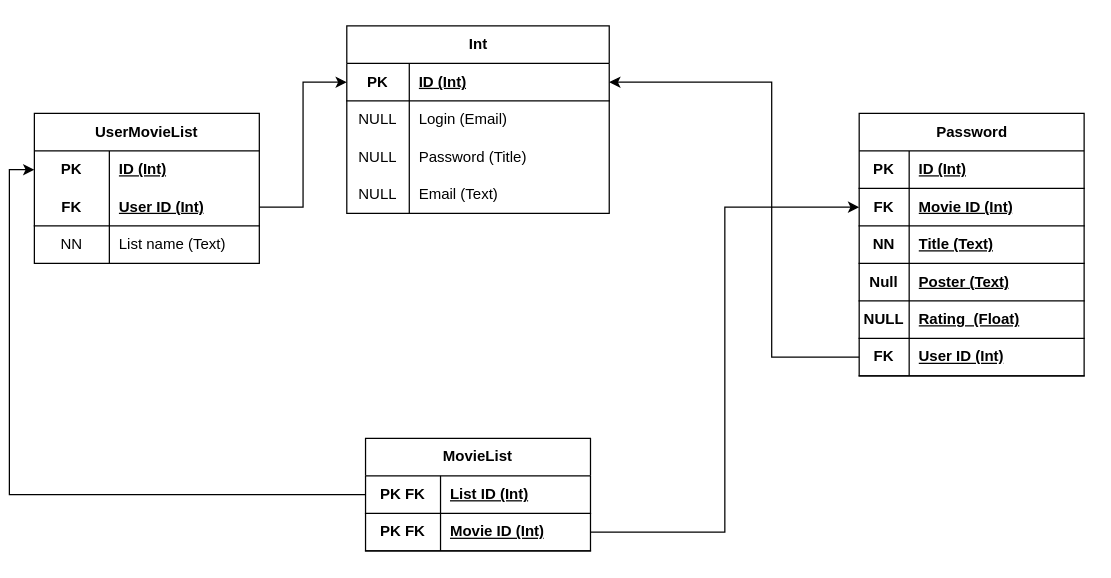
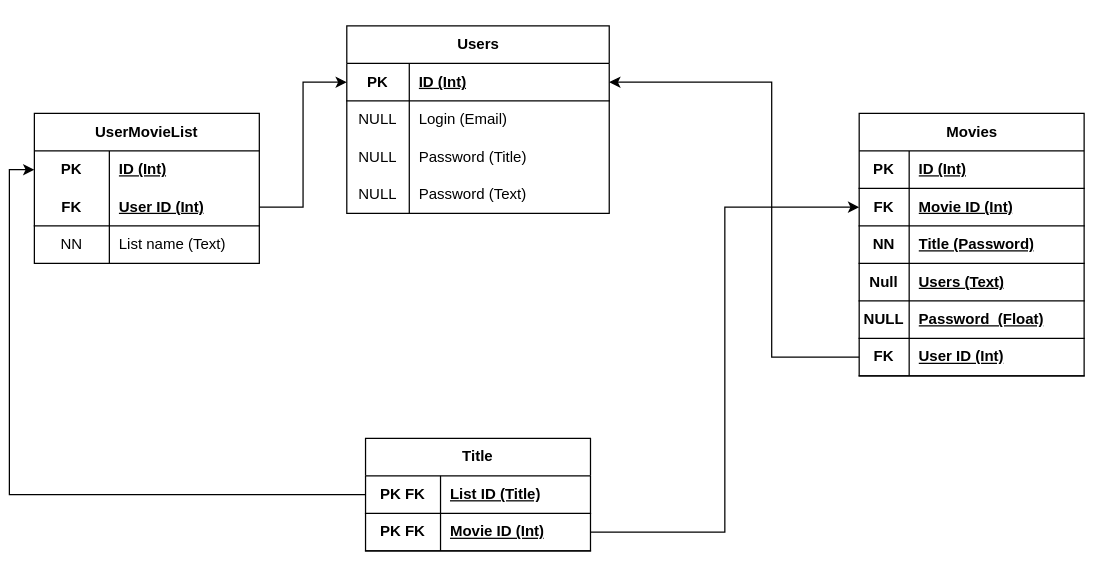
(479, 44) -> (479, 44)
(973, 132) -> (973, 132)
(464, 194) -> (480, 194)
(964, 244) -> (981, 244)
(972, 282) -> (968, 282)
(977, 319) -> (987, 319)
(478, 457) -> (478, 457)
(499, 494) -> (504, 494)
